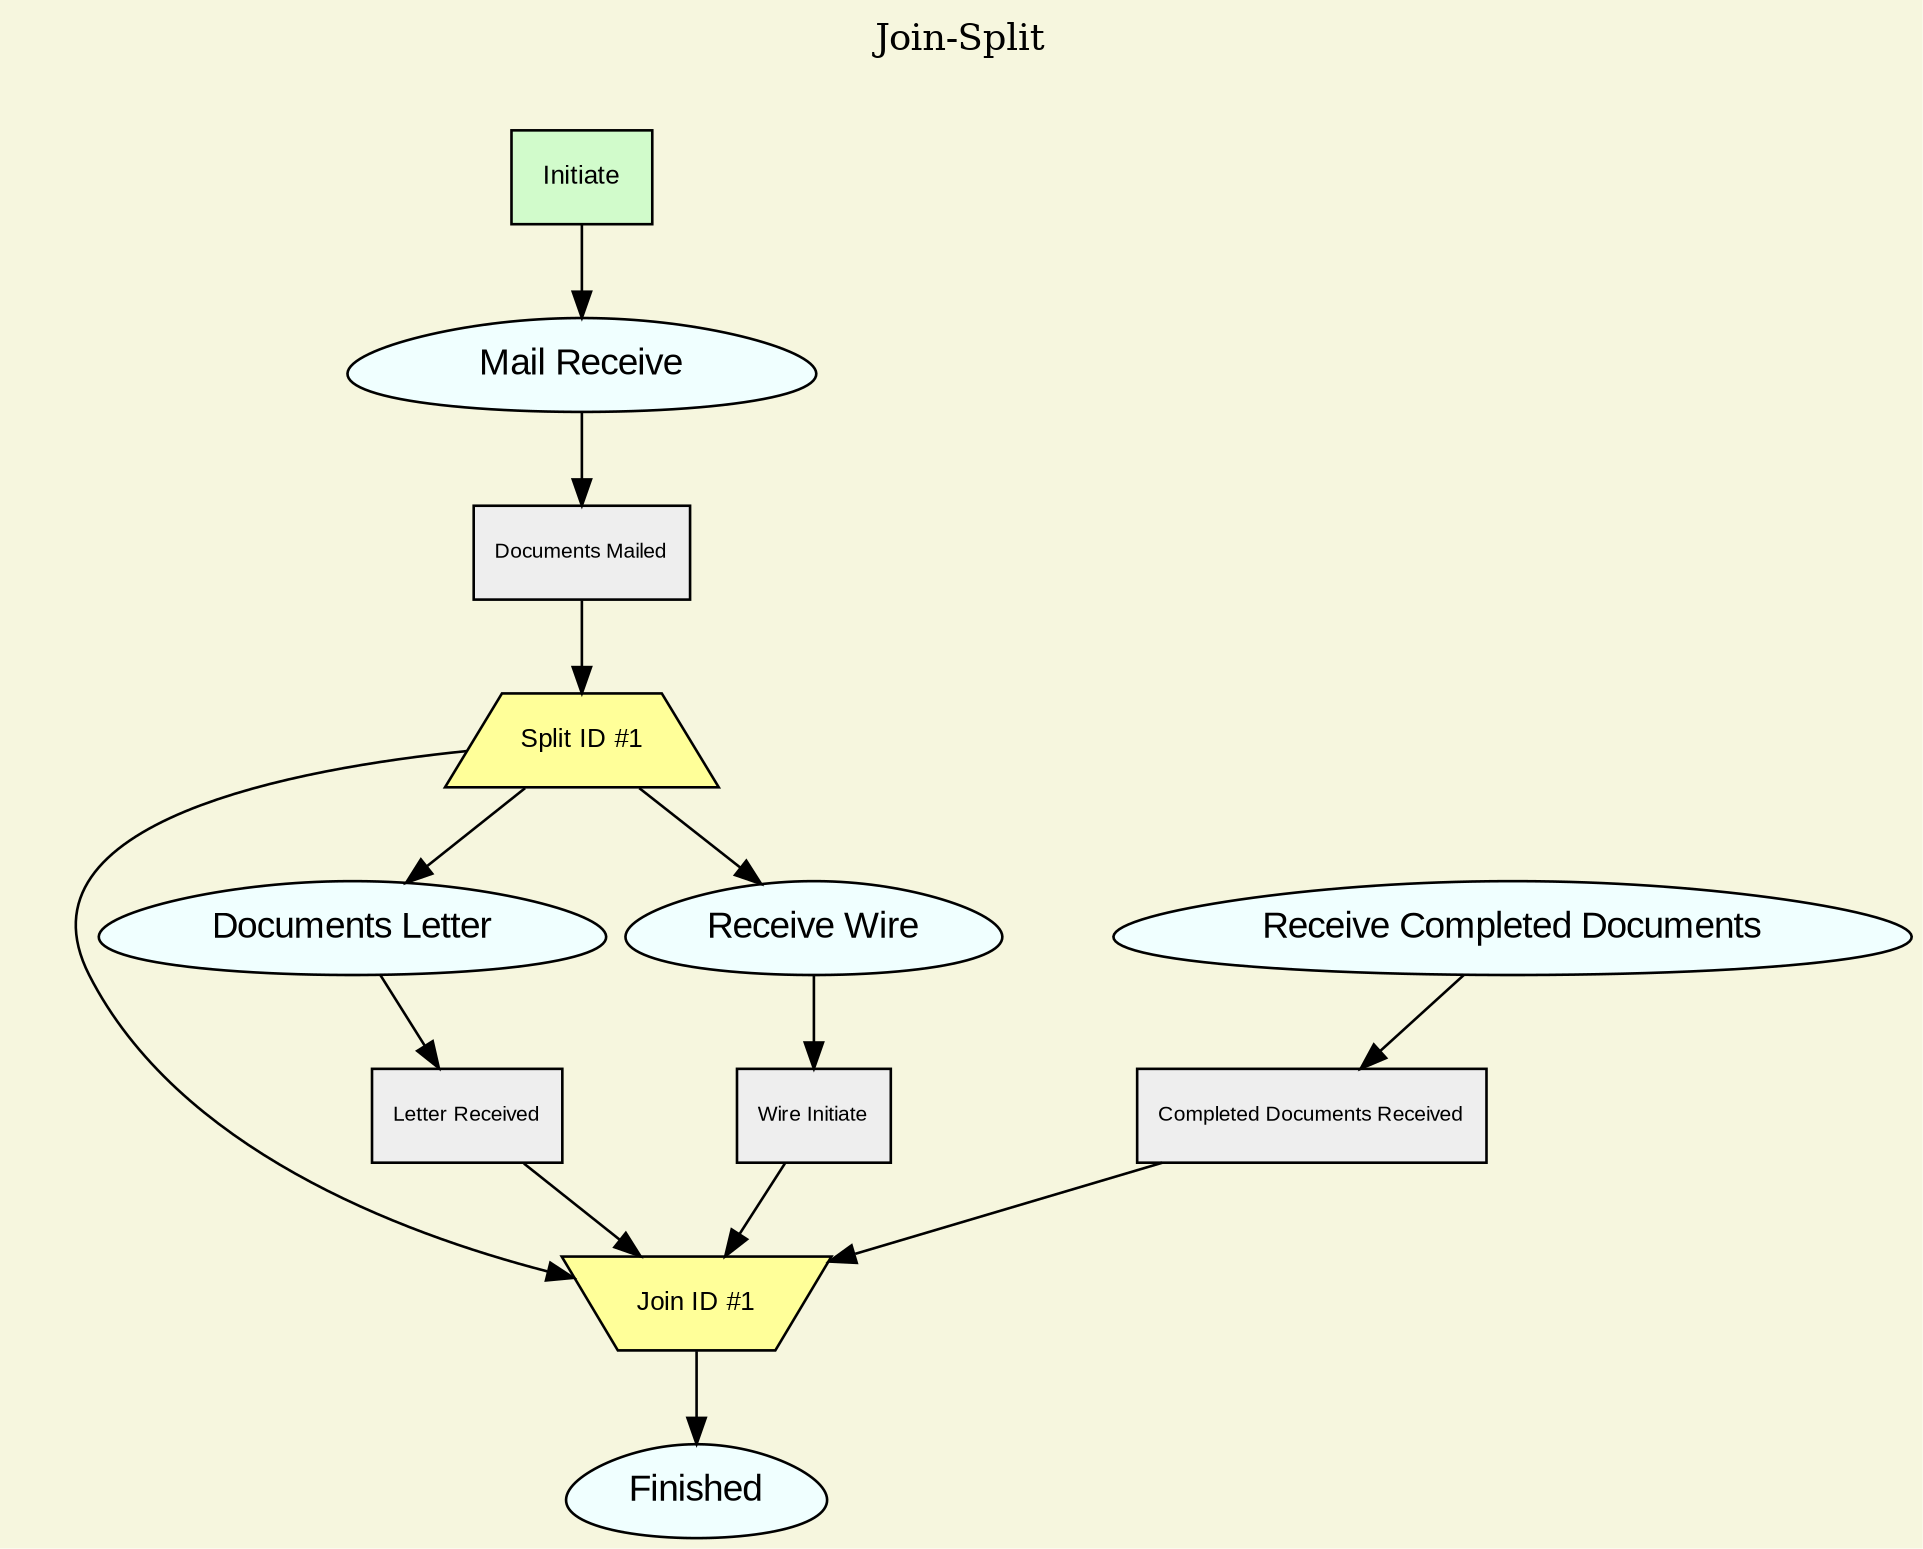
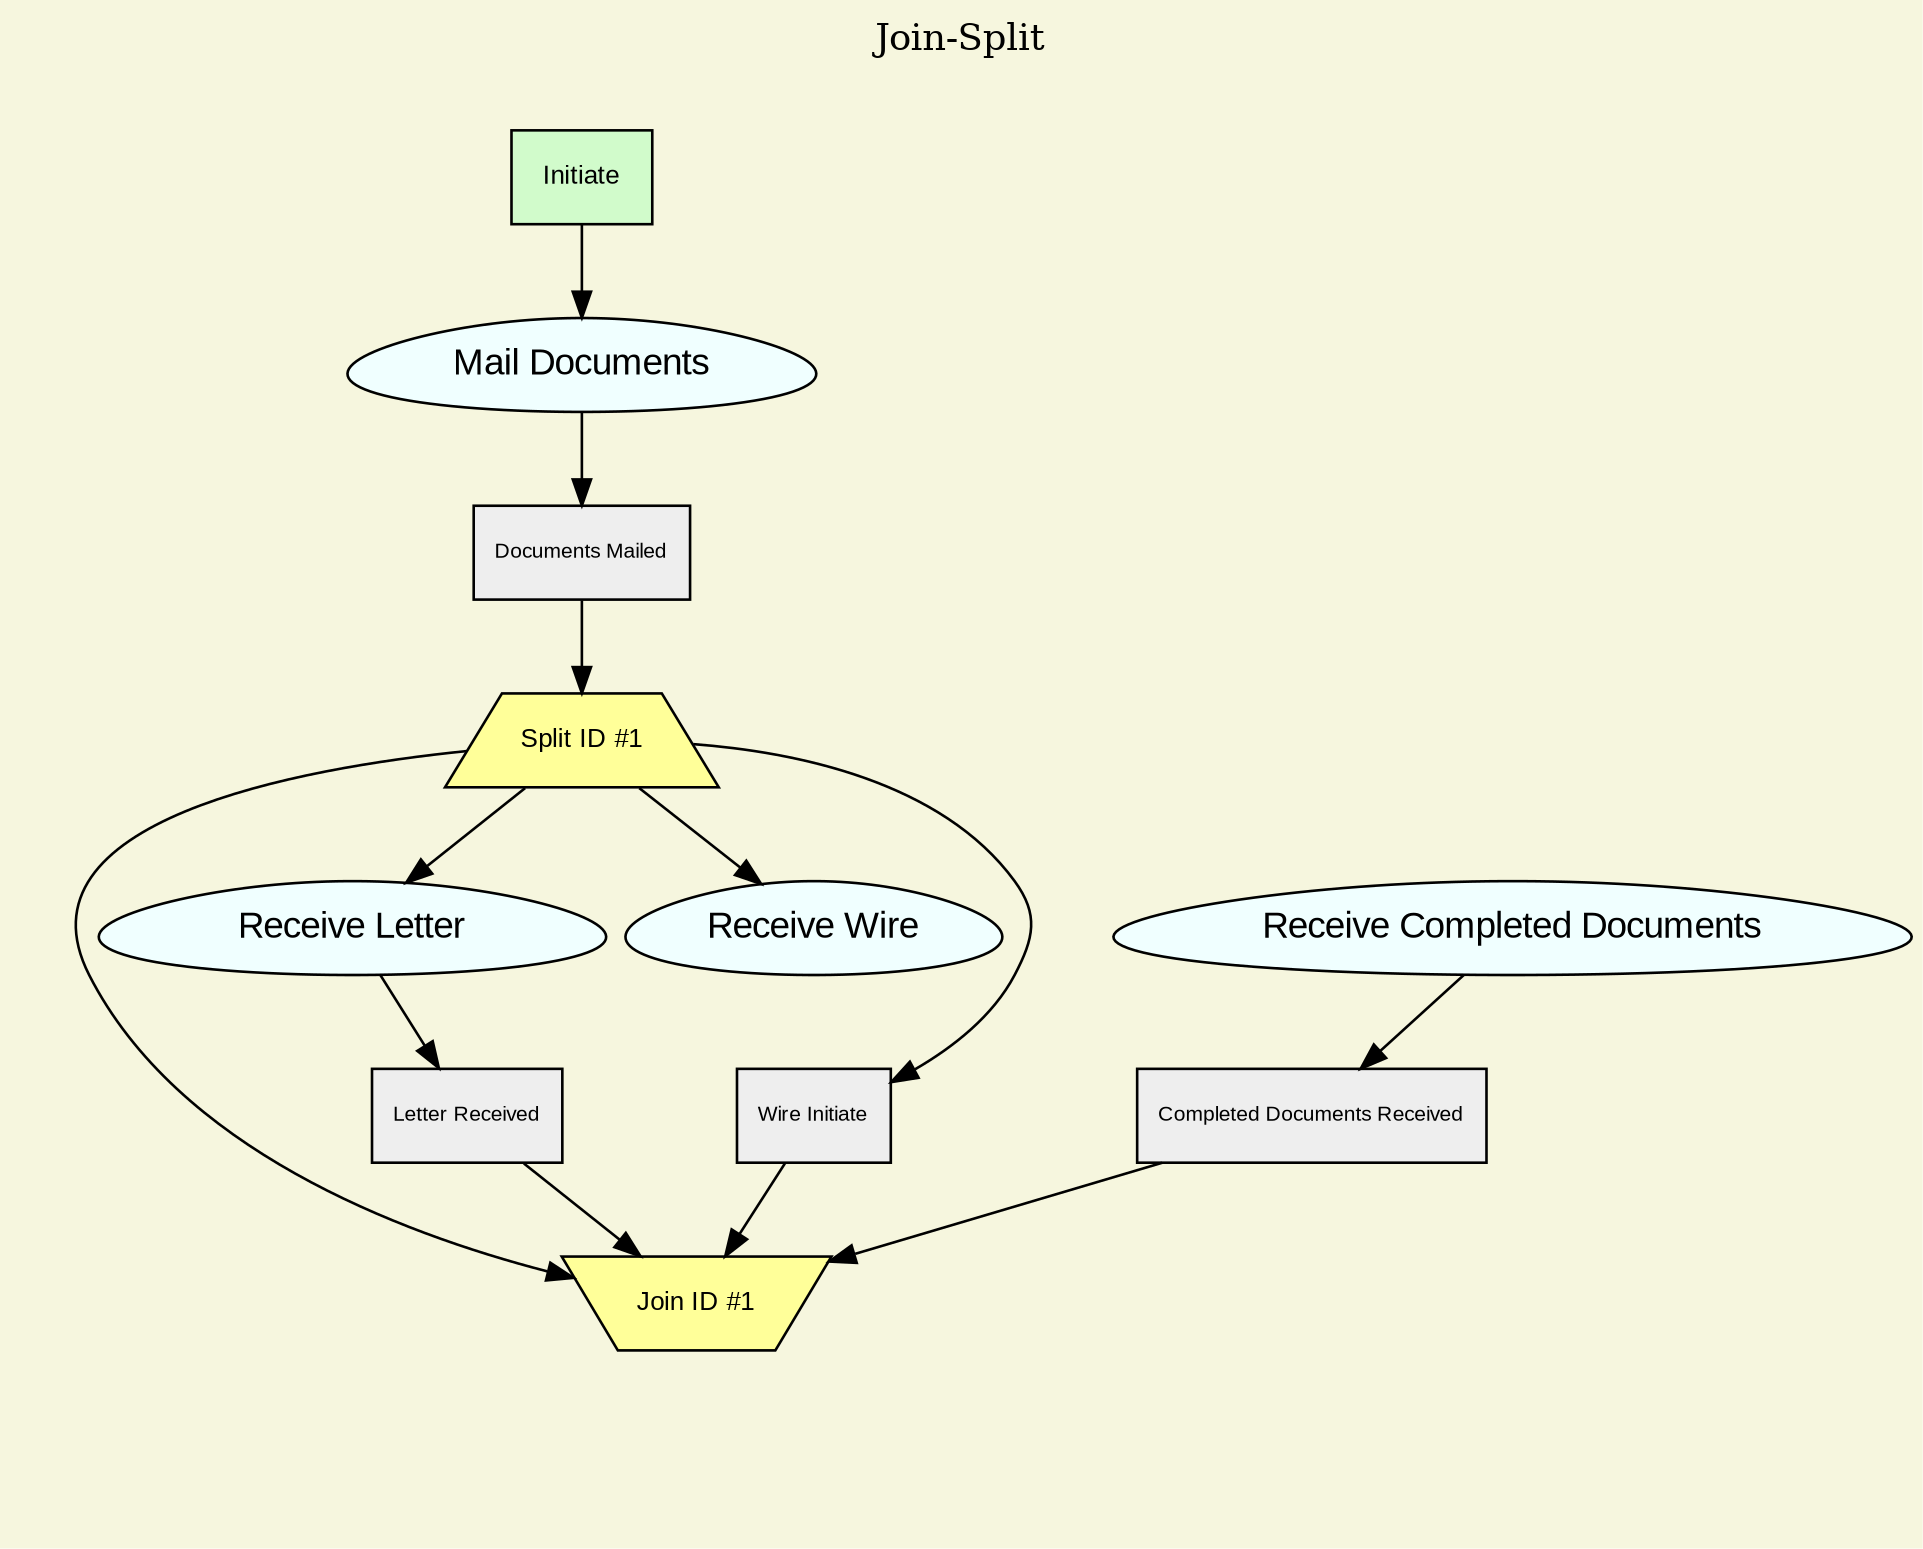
(582, 365) -> (582, 365)
(352, 928) -> (352, 928)
(814, 1009) -> (973, 838)
(697, 1491) -> none
